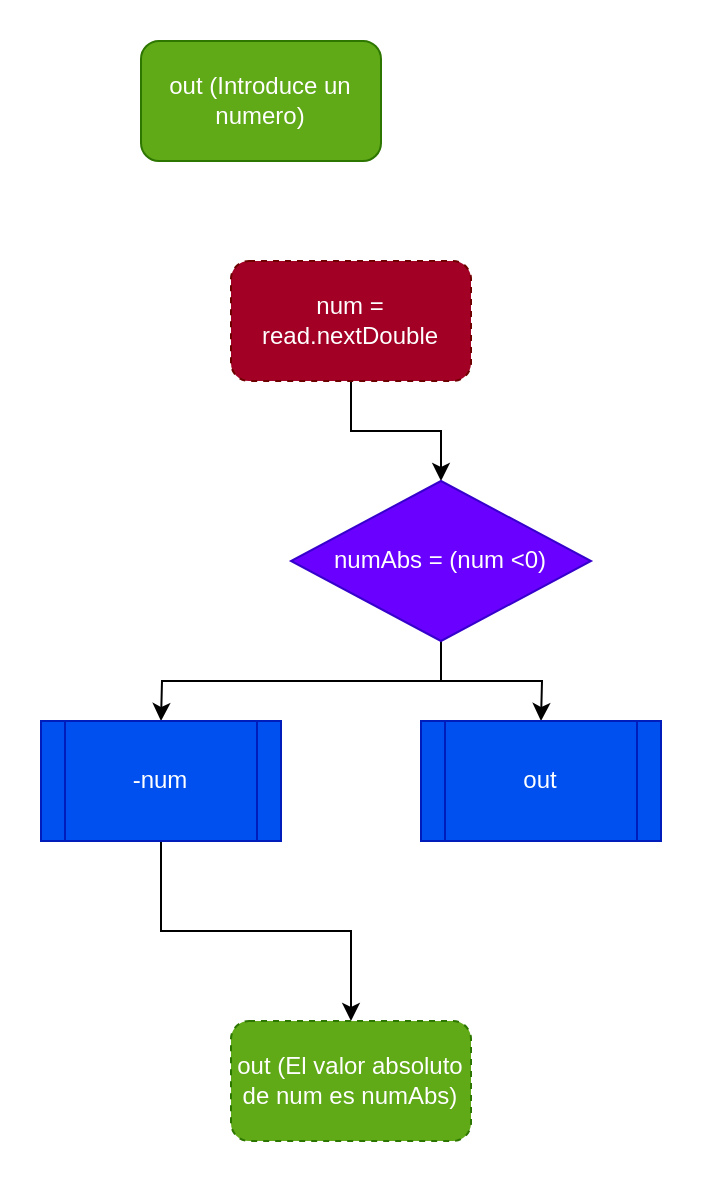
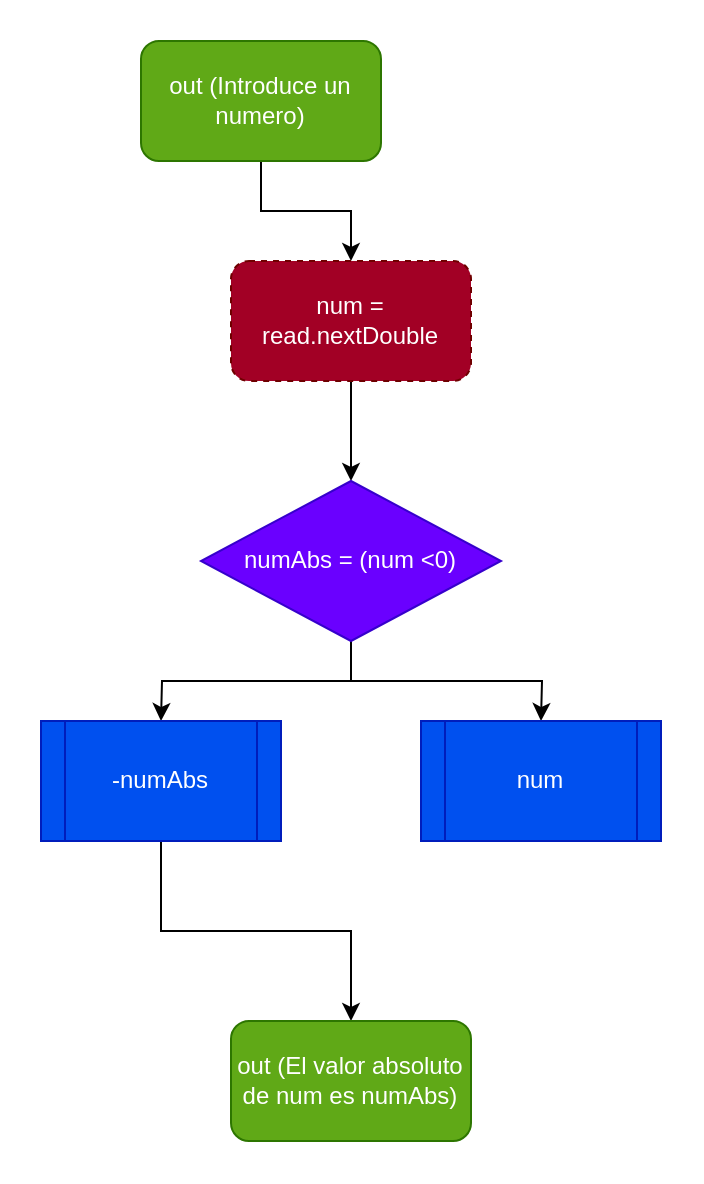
none -> (299, 211)
(441, 561) -> (351, 561)
(161, 781) -> (161, 781)
(541, 781) -> (541, 781)
(351, 1081) -> (351, 1081)
